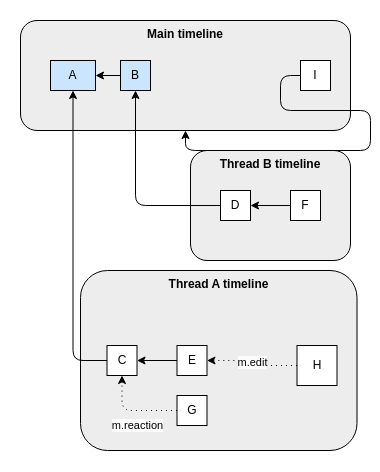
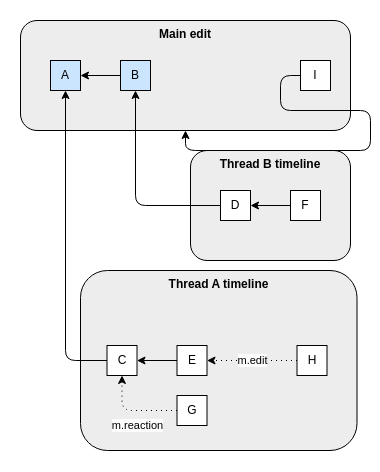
(186, 35) -> (186, 35)
(73, 76) -> (66, 76)
(317, 366) -> (312, 361)
